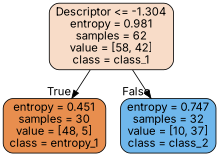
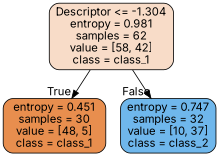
(54, 126) -> (54, 126)
